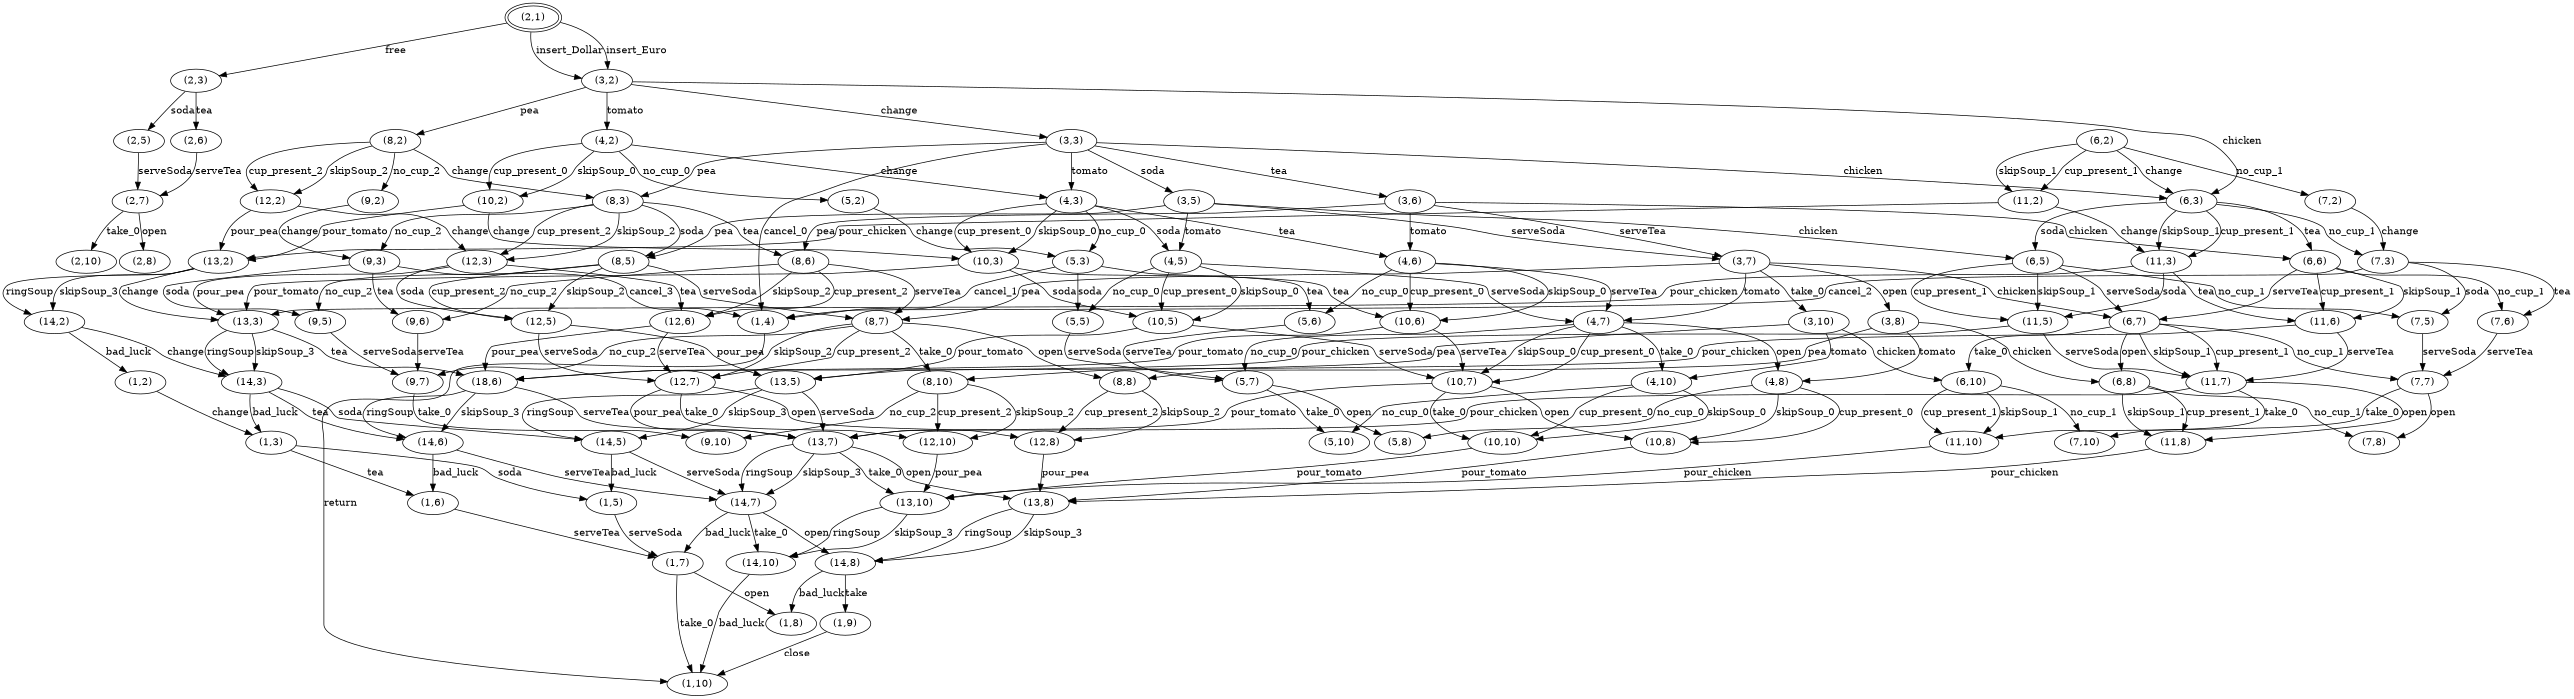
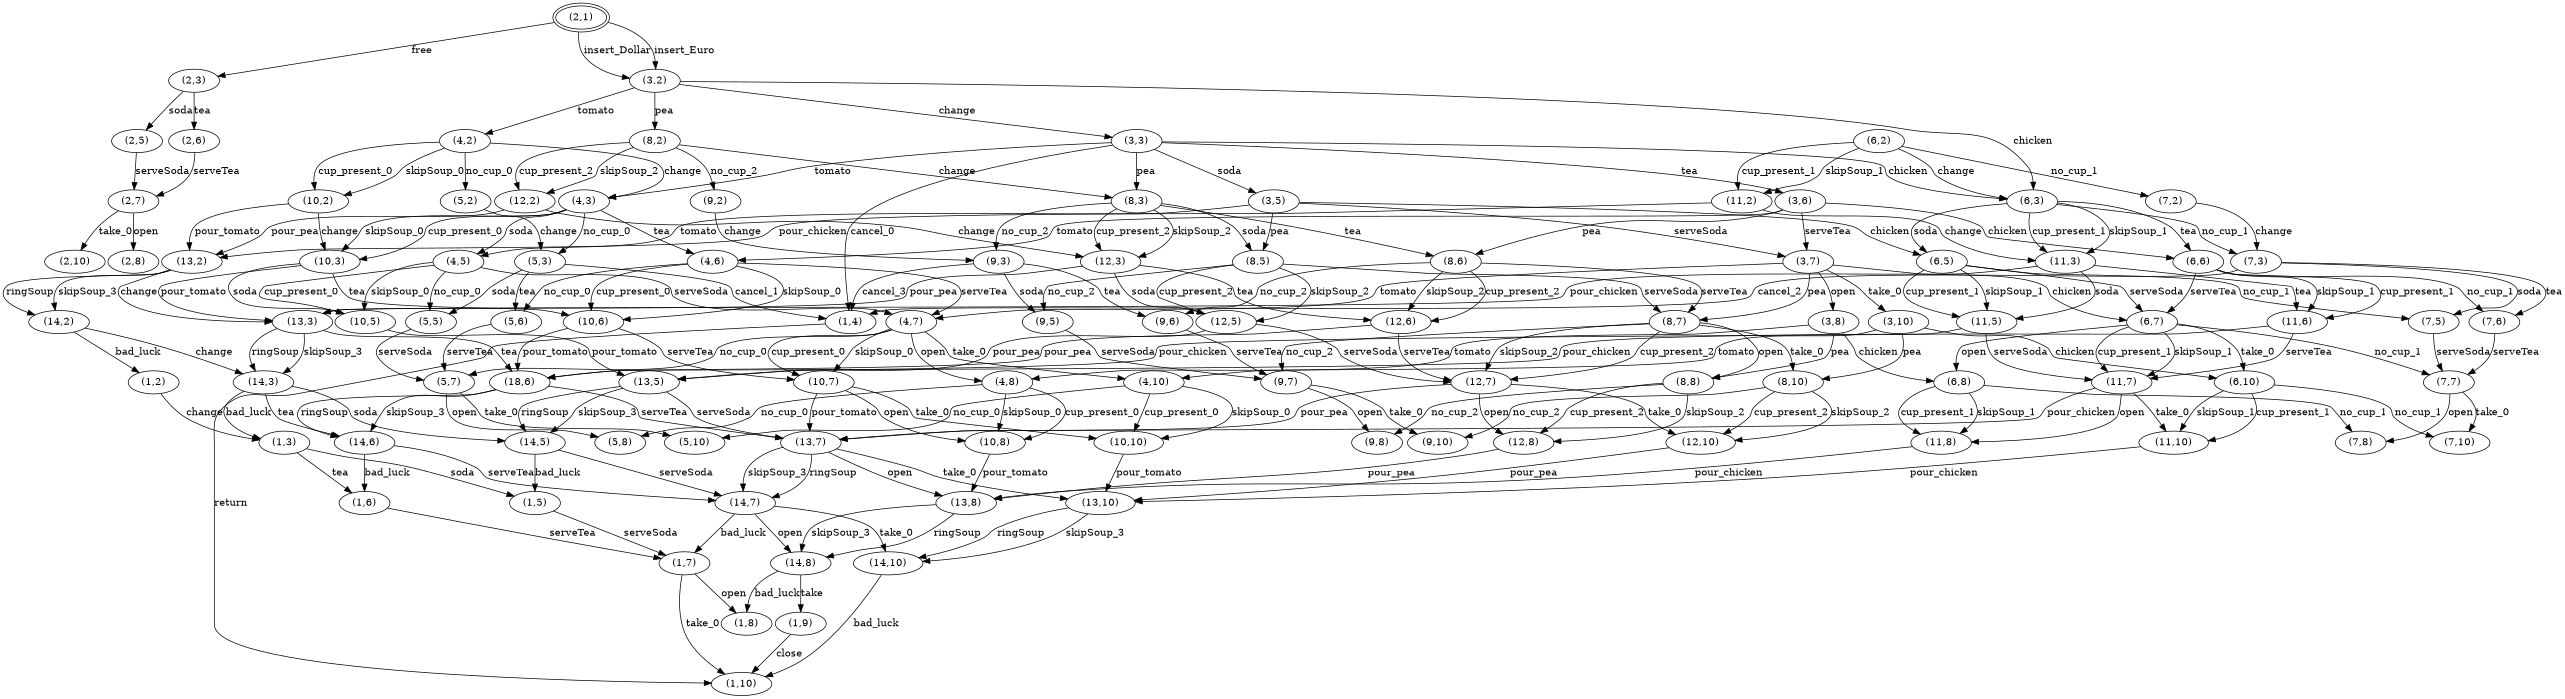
(1363, 345) -> none
none -> (1377, 443)
